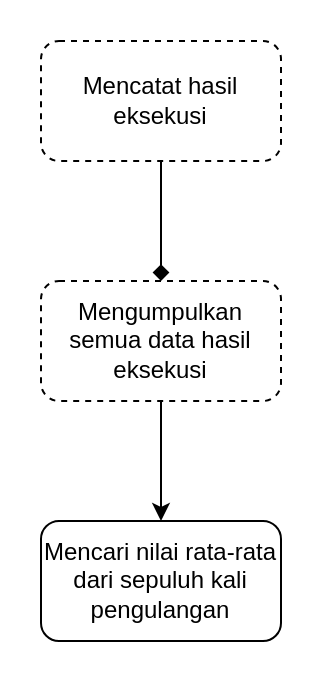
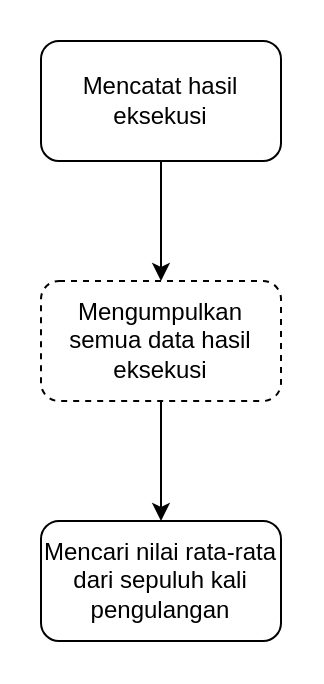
(161, 101) -> (161, 101)
(161, 265) -> (161, 266)
